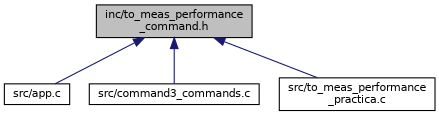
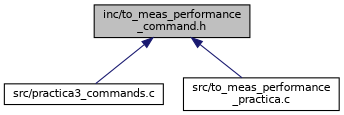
(37, 94) -> none
(174, 94) -> (84, 94)
